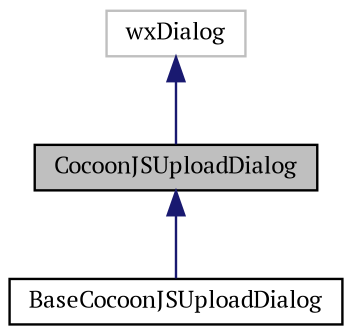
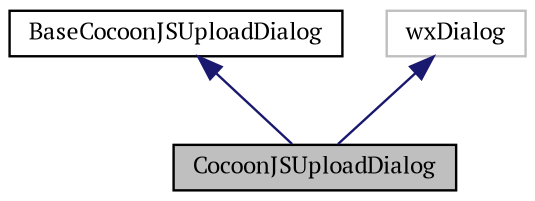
(176, 247) -> (254, 109)
